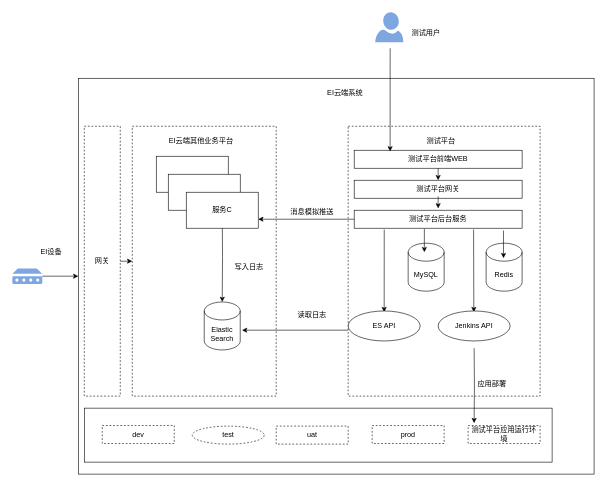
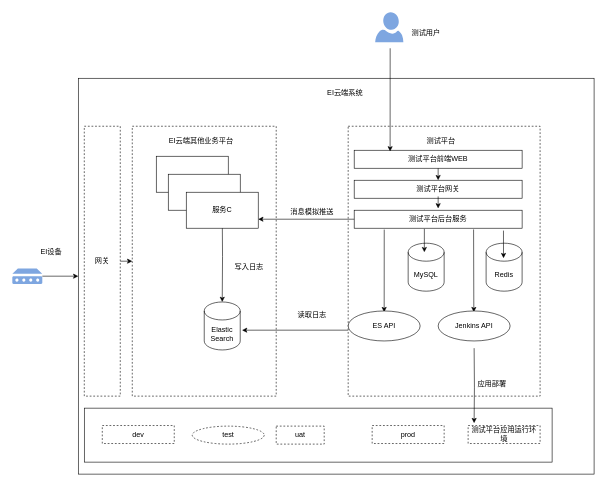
(312, 435) -> (300, 435)
